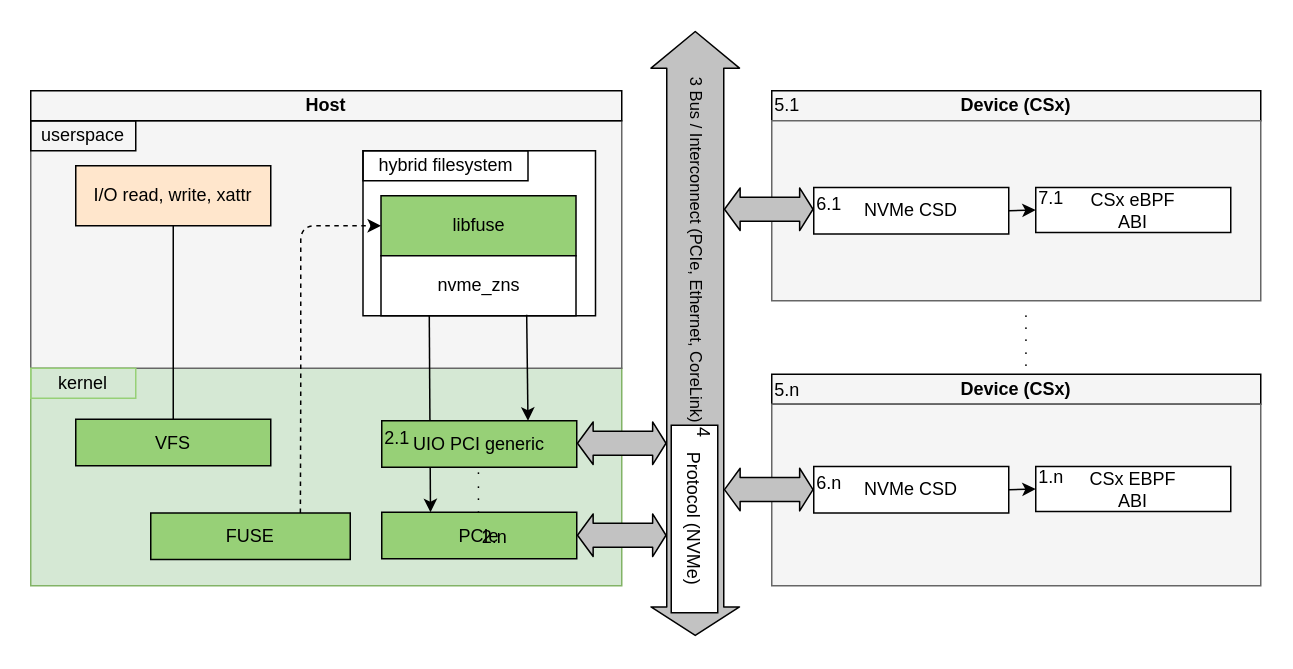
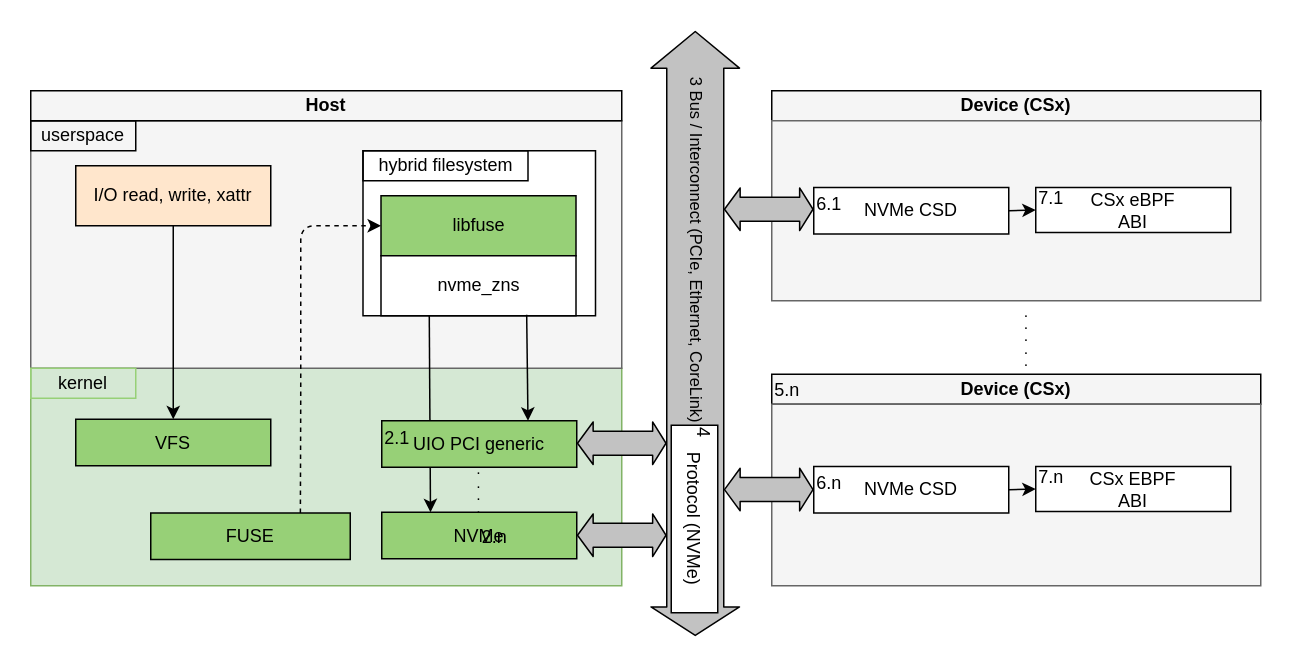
(787, 106) -> none
(173, 412) -> (173, 408)
(1052, 478) -> (1052, 478)
(479, 536) -> (479, 536)
